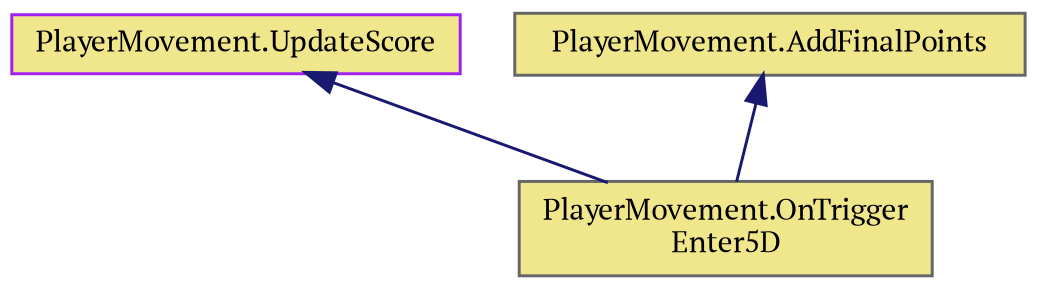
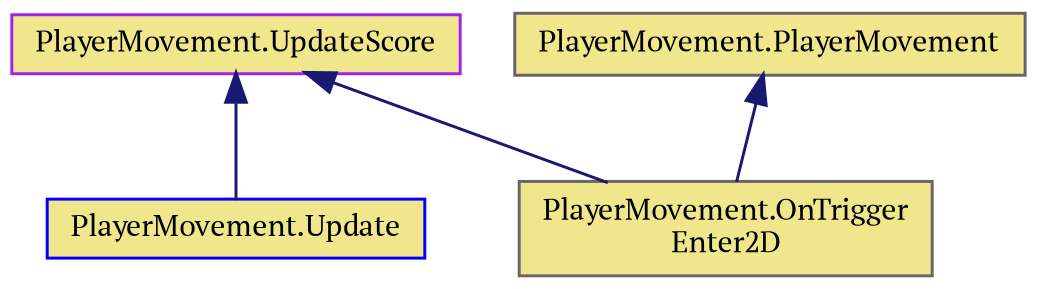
(770, 44) -> (770, 44)
none -> (236, 229)
(726, 229) -> (726, 229)
